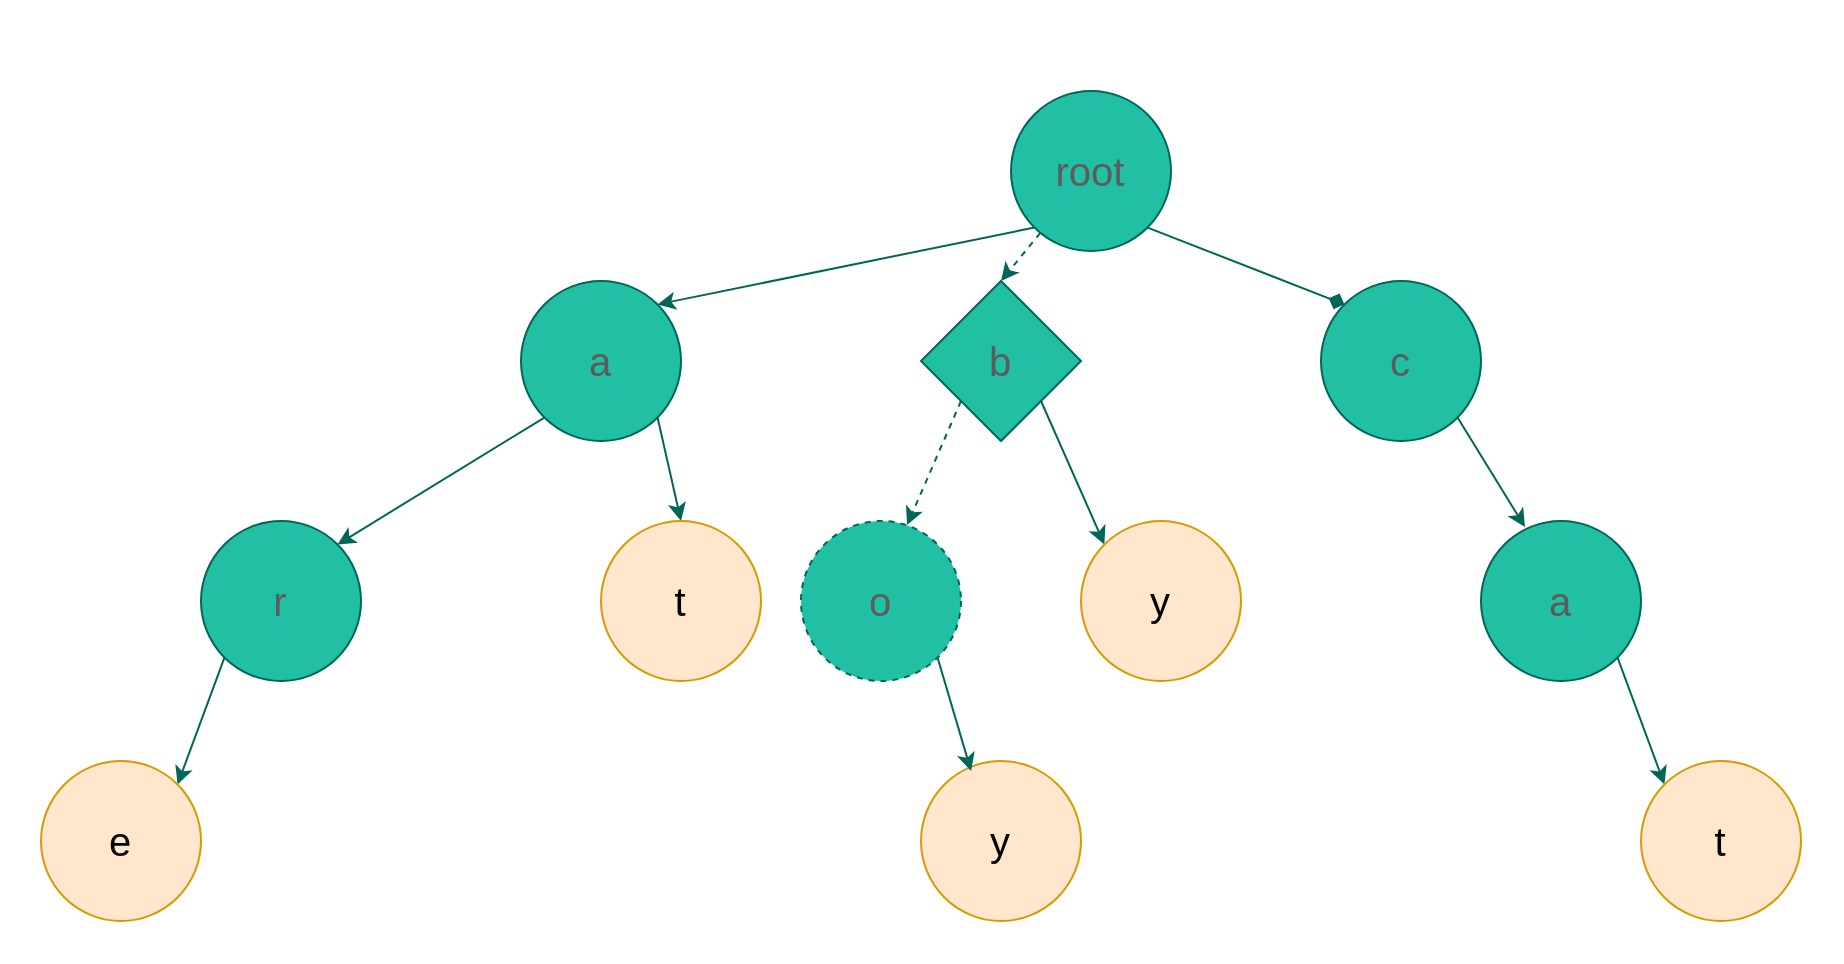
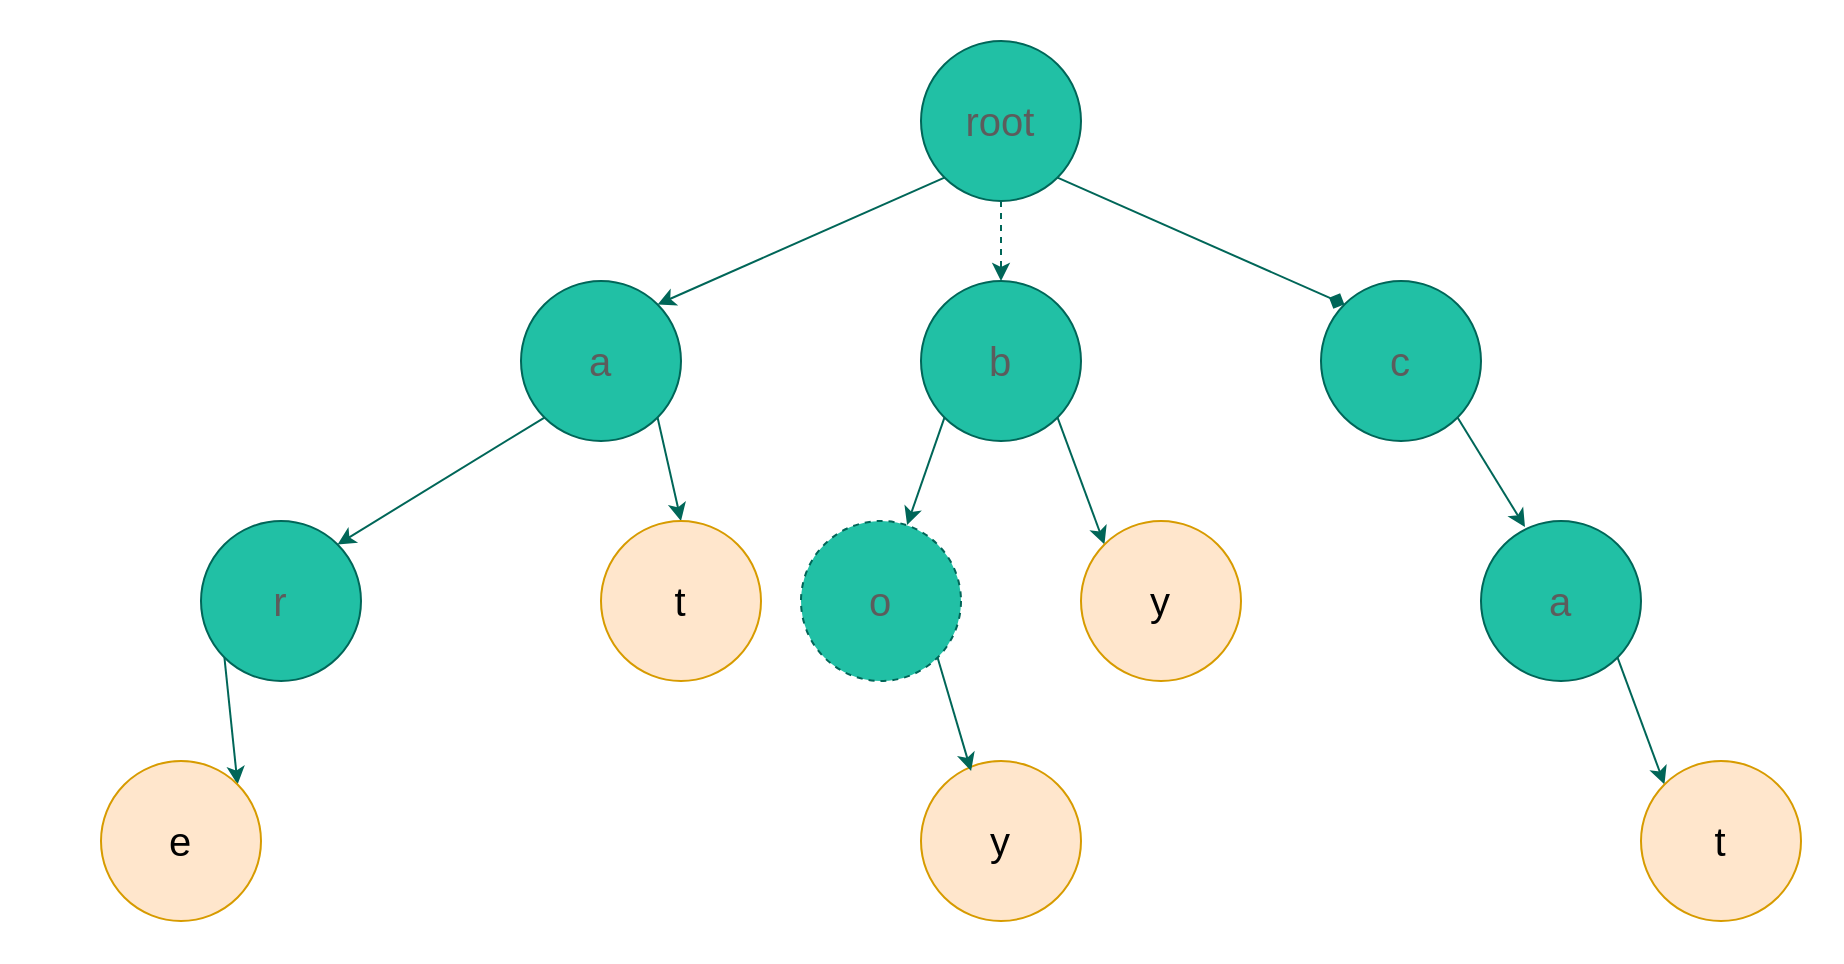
(1091, 171) -> (1001, 121)
(1001, 361) -> (1001, 361)
(937, 456) -> (928, 465)
(121, 841) -> (181, 841)
